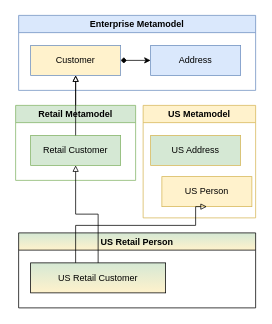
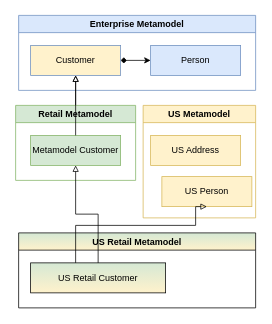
(195, 60) -> (195, 60)
(75, 150) -> (75, 150)
(195, 150) -> (195, 150)
(137, 242) -> (137, 242)
